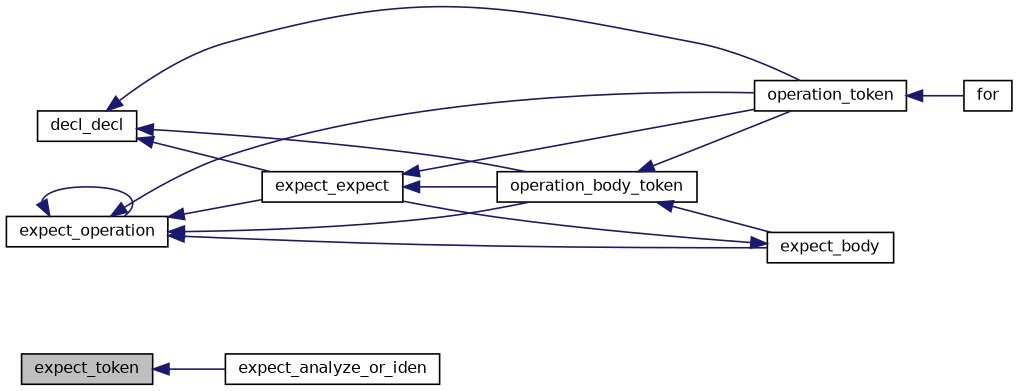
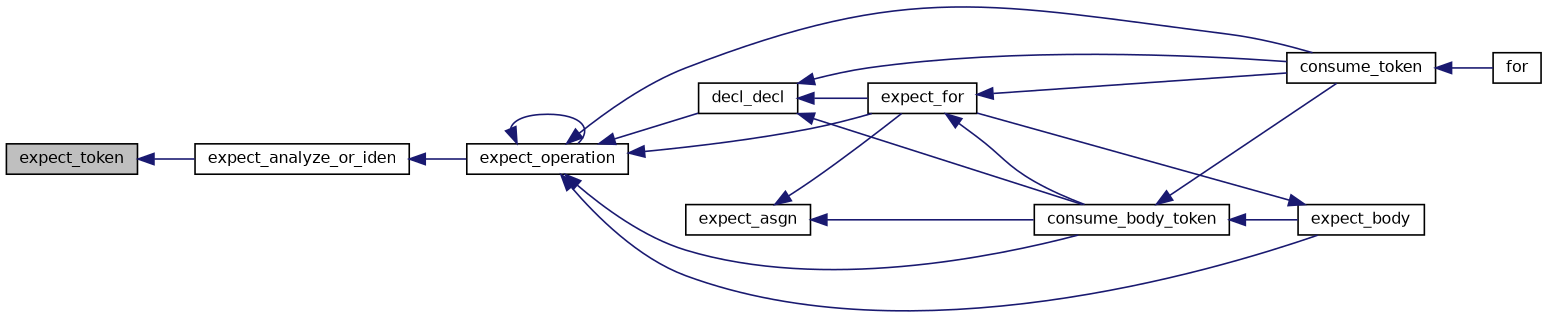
(830, 96) -> (1361, 68)
none -> (656, 126)
none -> (446, 159)
(333, 187) -> (922, 98)
(597, 187) -> (1132, 220)
none -> (748, 220)
